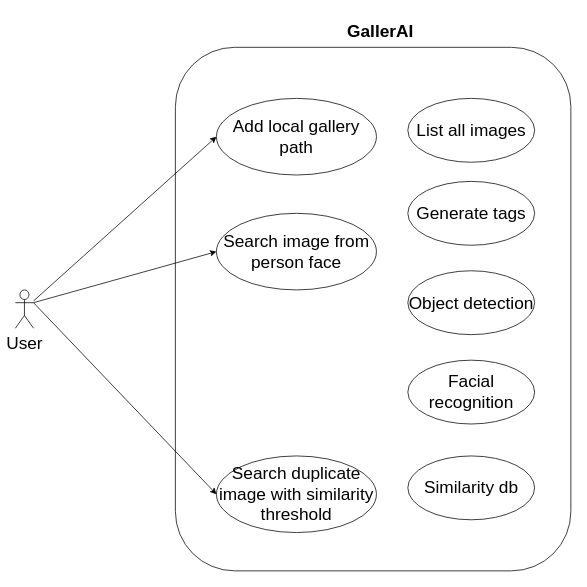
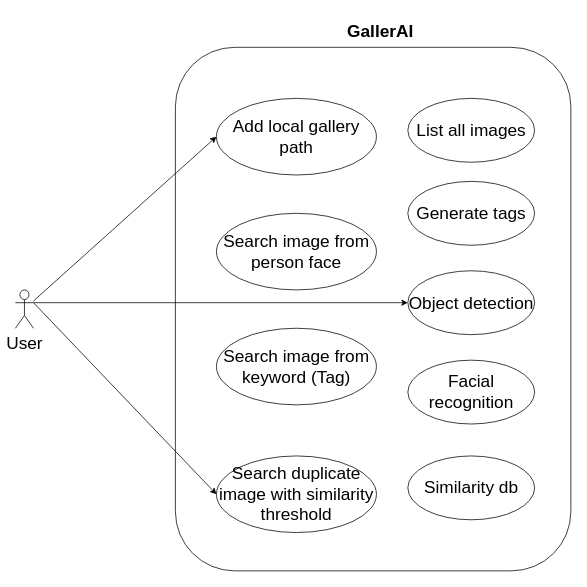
(124, 277) -> (220, 302)
none -> (296, 366)
